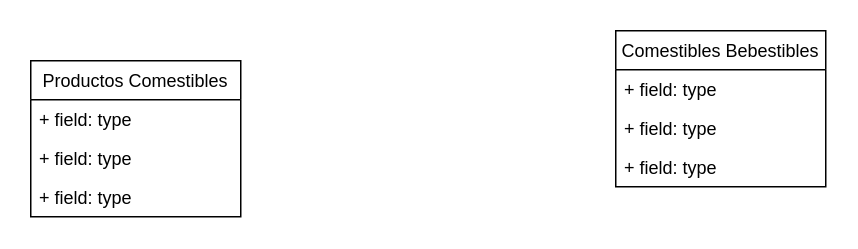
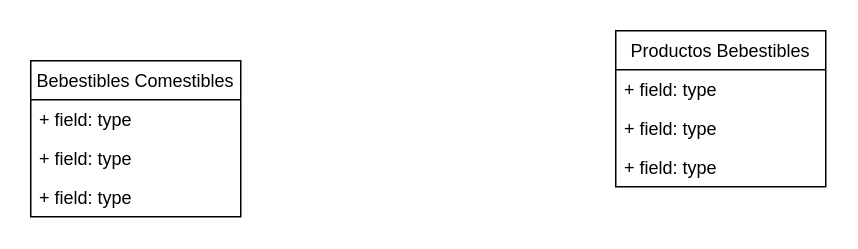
(720, 51) -> (720, 51)
(135, 81) -> (135, 81)
